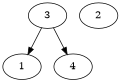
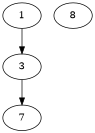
(99, 16) -> (73, 16)
(36, 38) -> (22, 38)
(73, 67) -> (22, 118)
